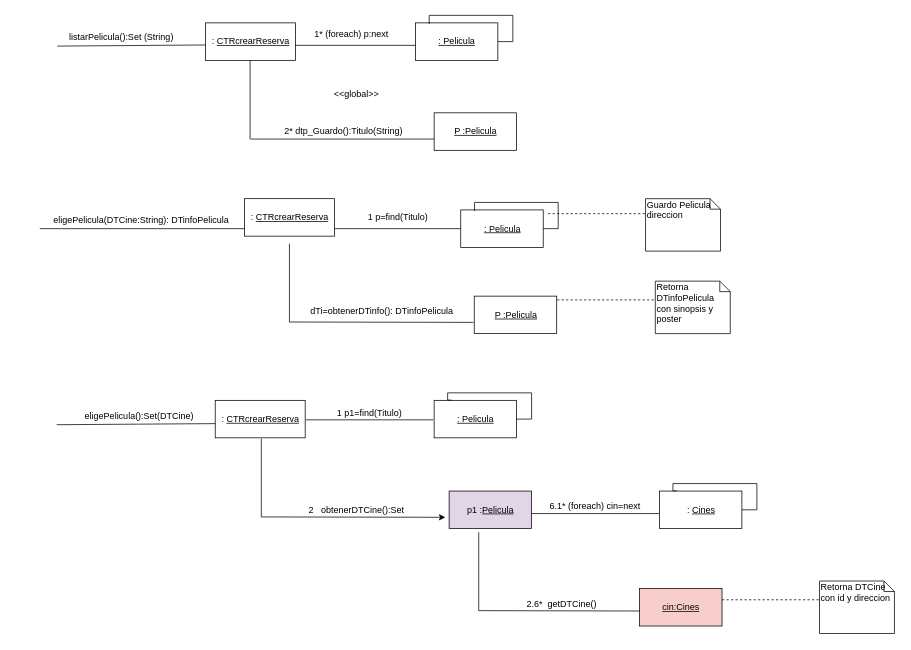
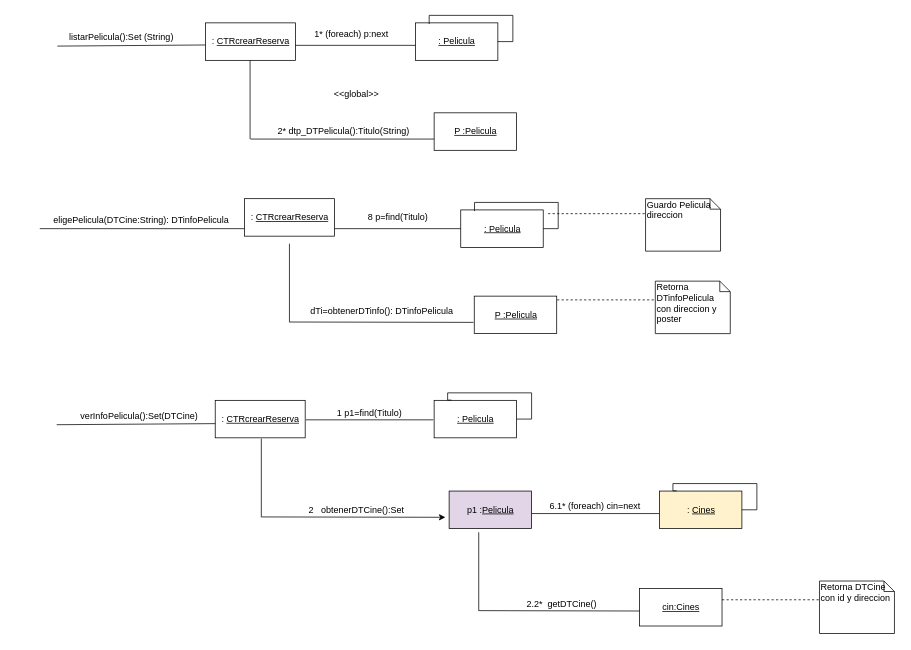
(344, 132) -> (344, 132)
(398, 218) -> (398, 218)
(693, 299) -> (693, 299)
(139, 417) -> (139, 417)
(701, 510) -> (701, 510)
(562, 605) -> (562, 605)
(681, 608) -> (681, 608)
